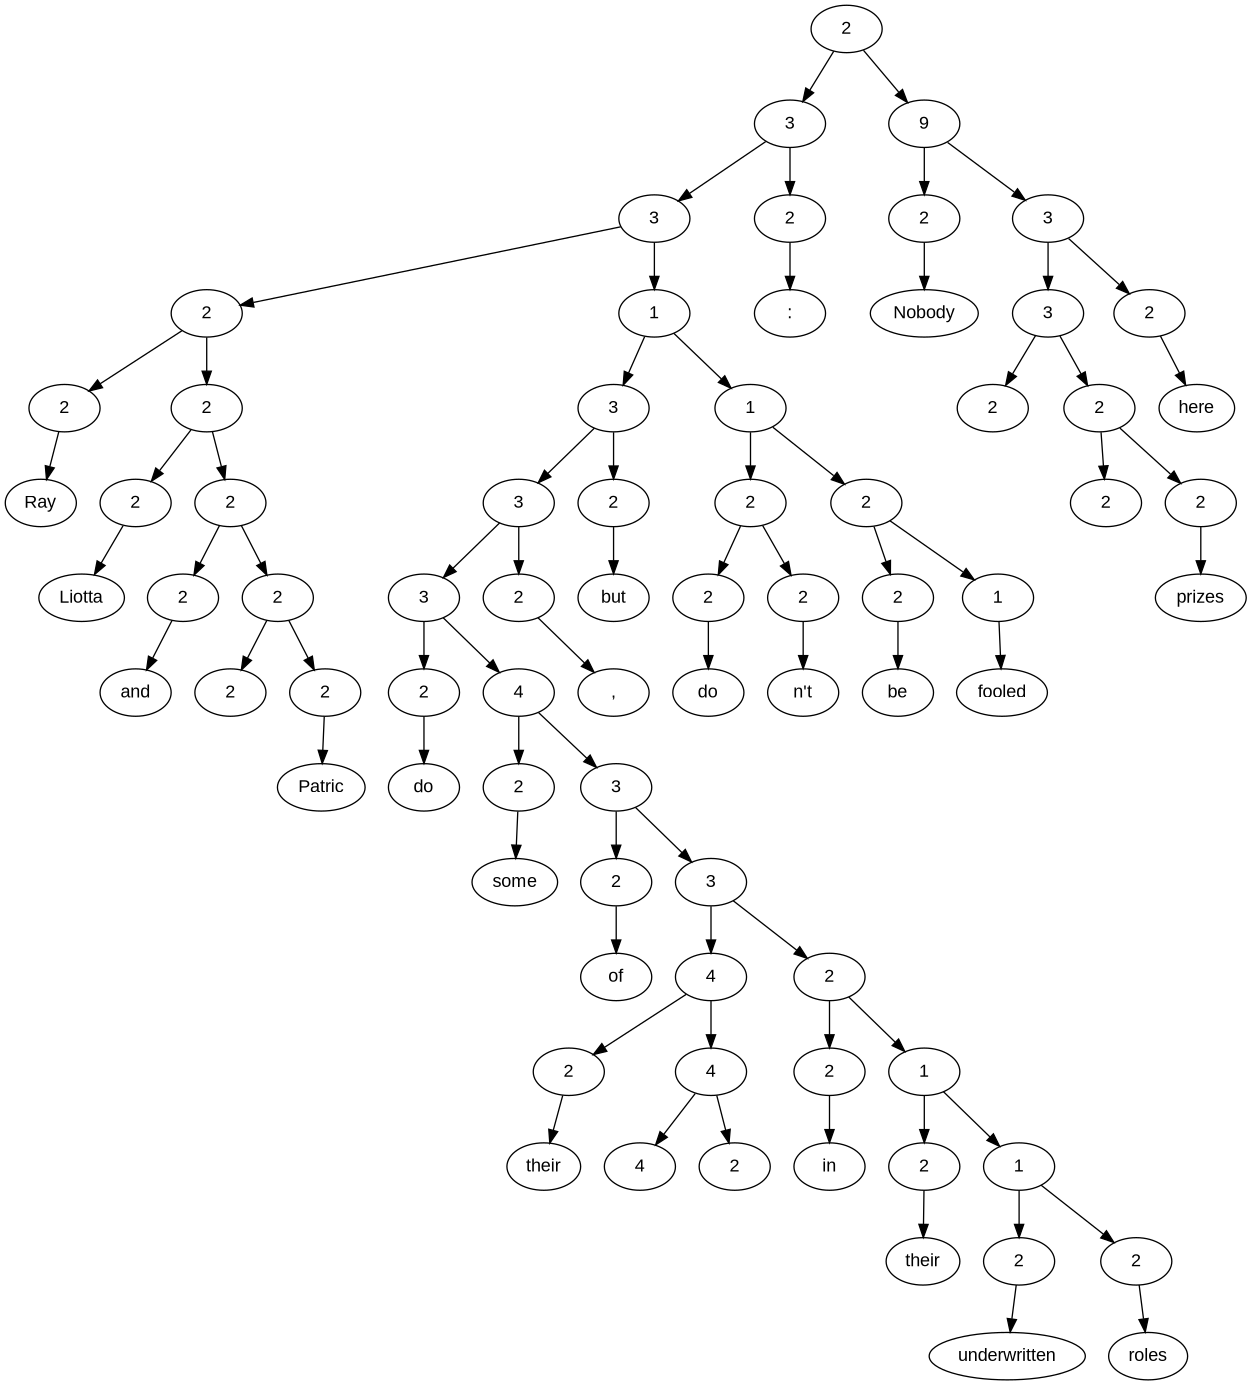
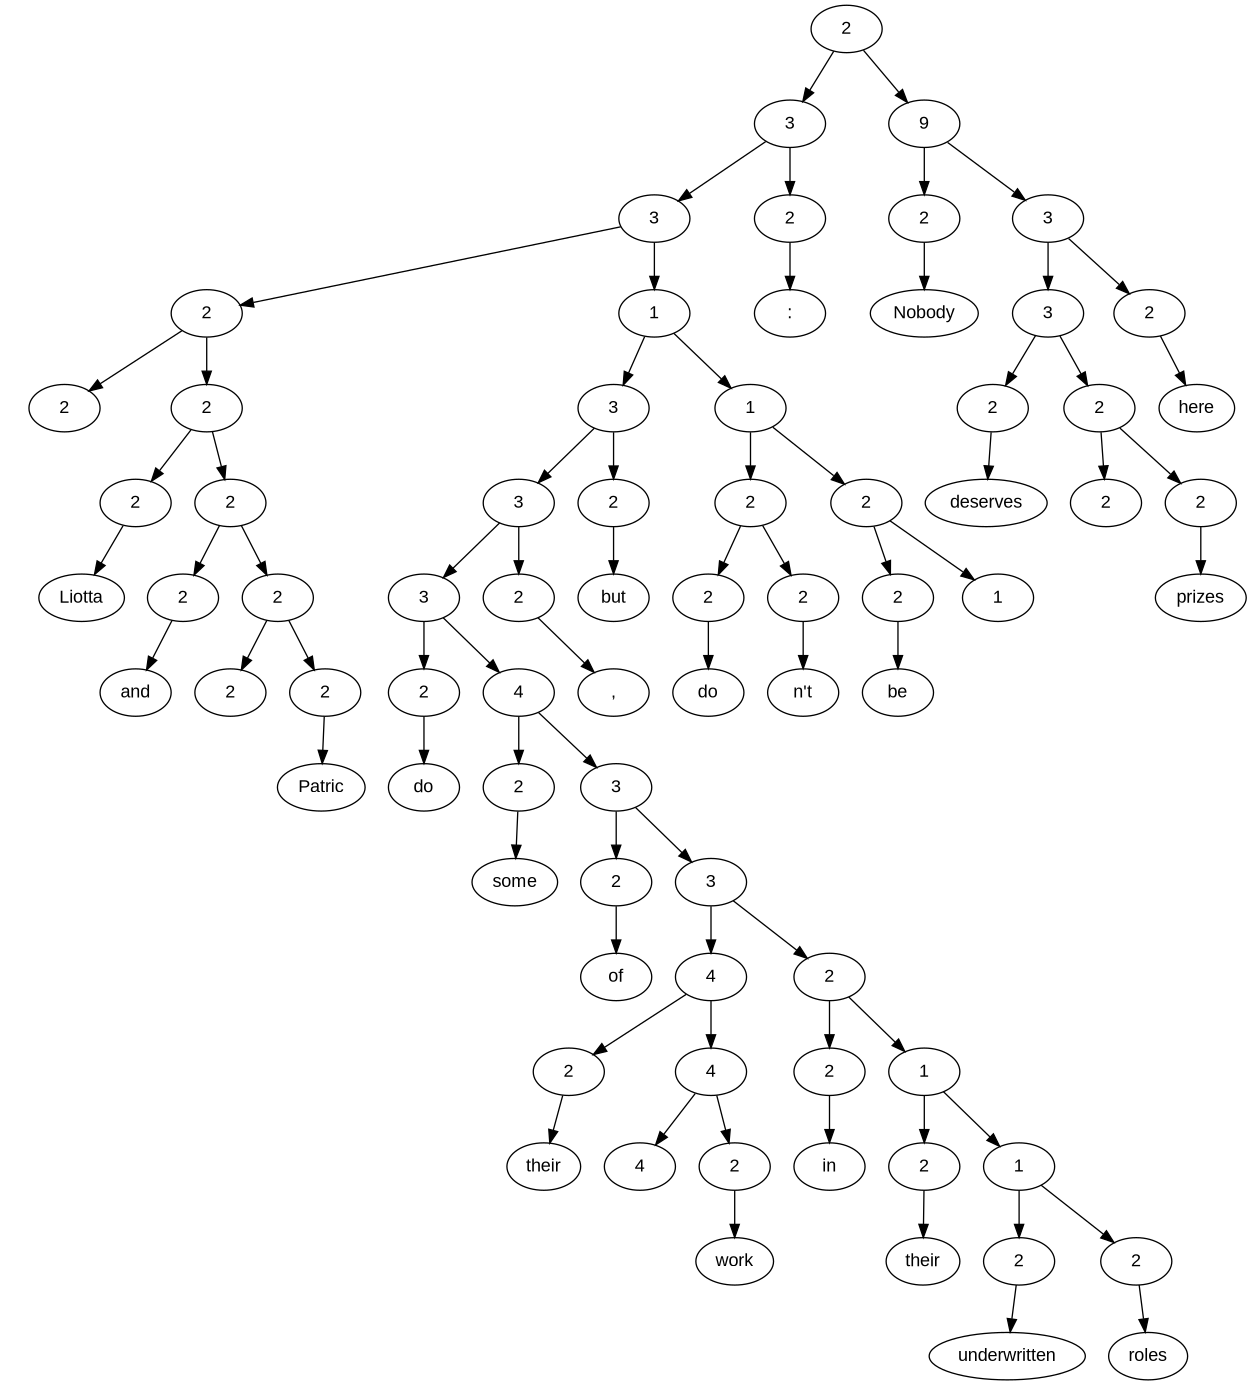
(41, 503) -> none
none -> (986, 503)
(1002, 693) -> none
none -> (735, 1261)
